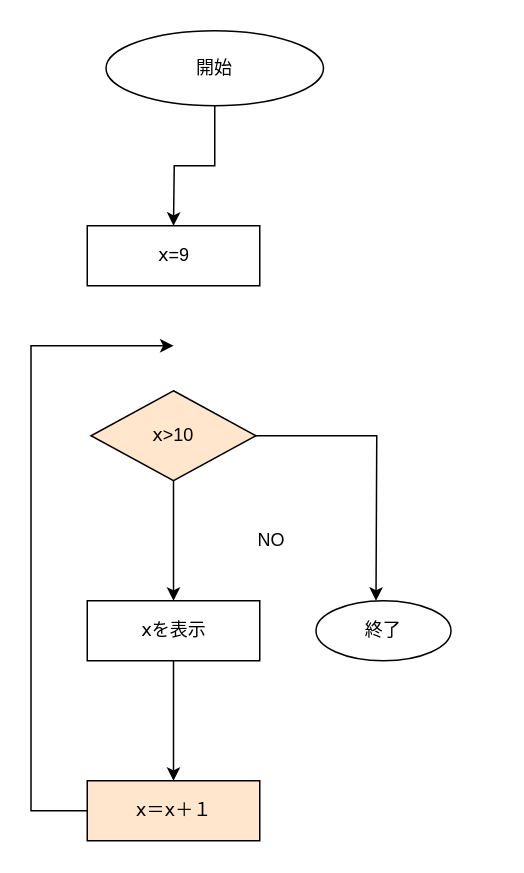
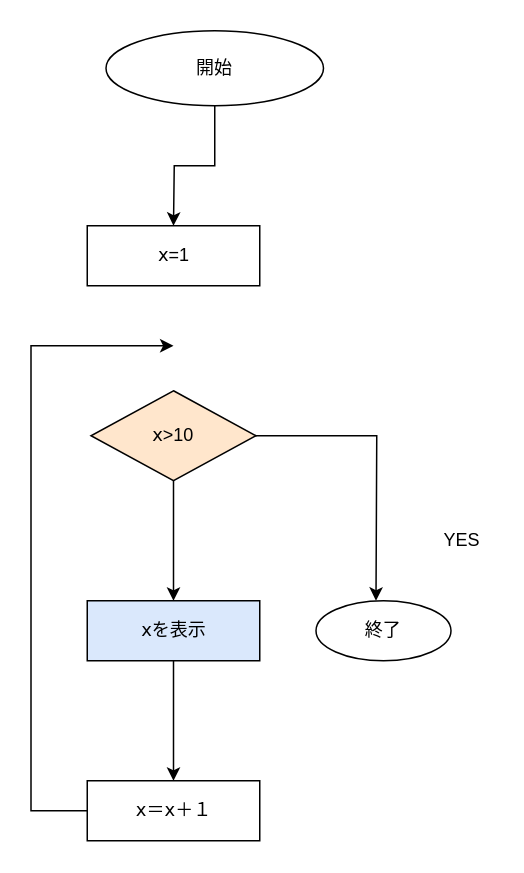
(174, 256) -> (174, 256)
(271, 541) -> none
none -> (461, 541)
(173, 631) -> (173, 631)
(173, 811) -> (173, 811)
